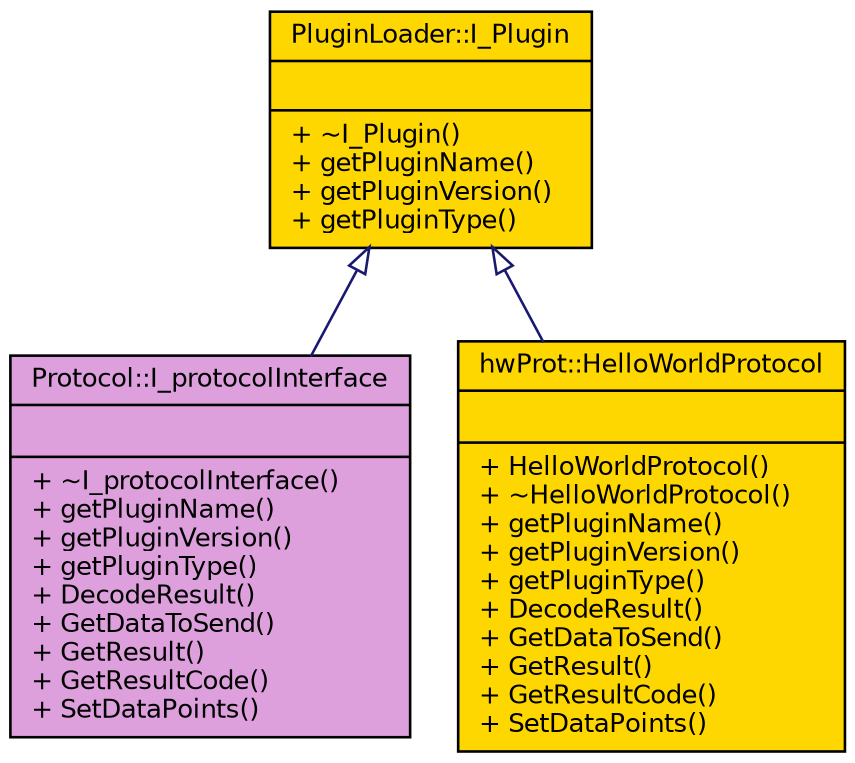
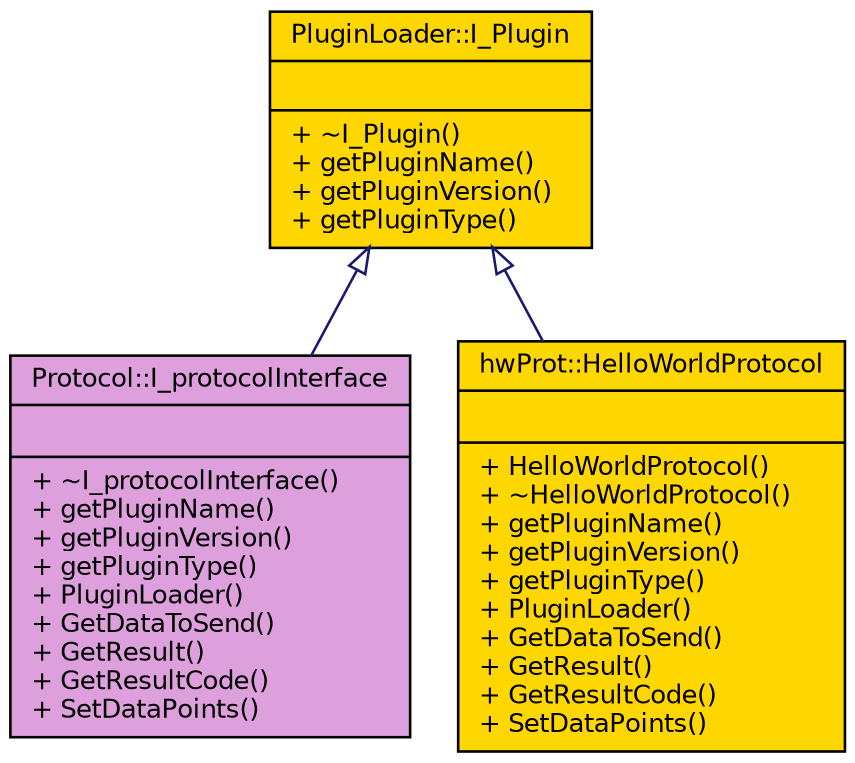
(144, 596) -> (138, 596)
(592, 610) -> (585, 610)
